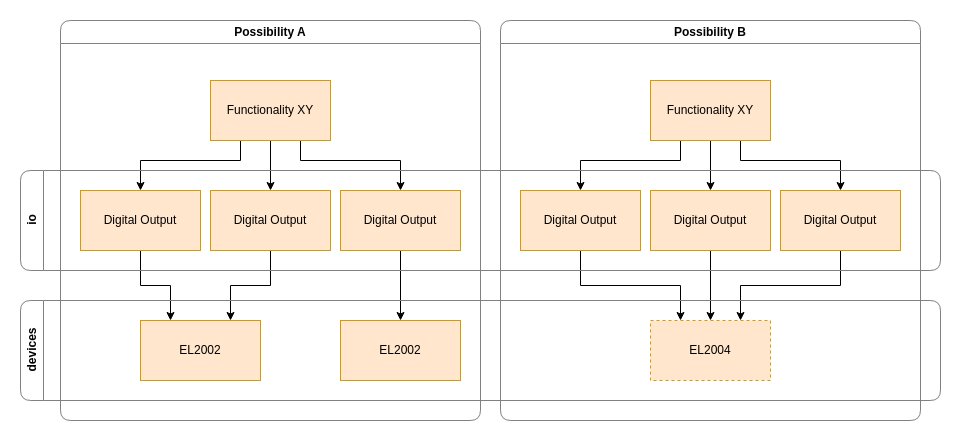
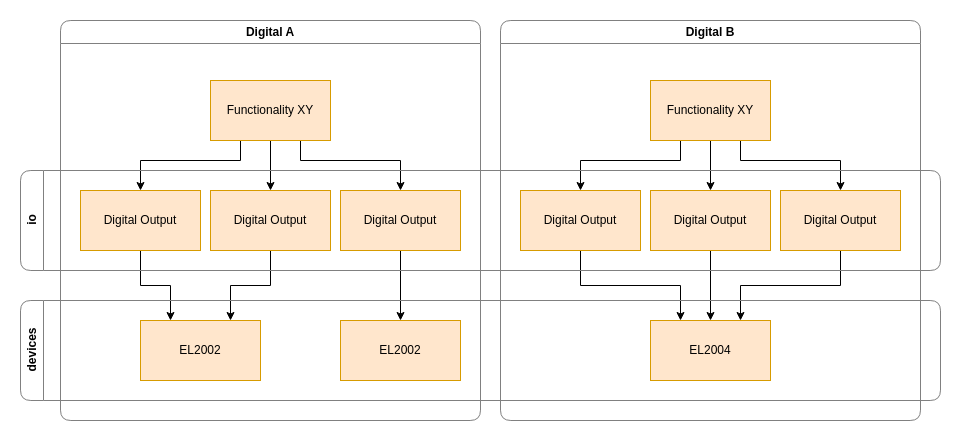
(271, 33) -> (271, 33)
(711, 33) -> (711, 33)
(711, 351) -> (711, 351)
